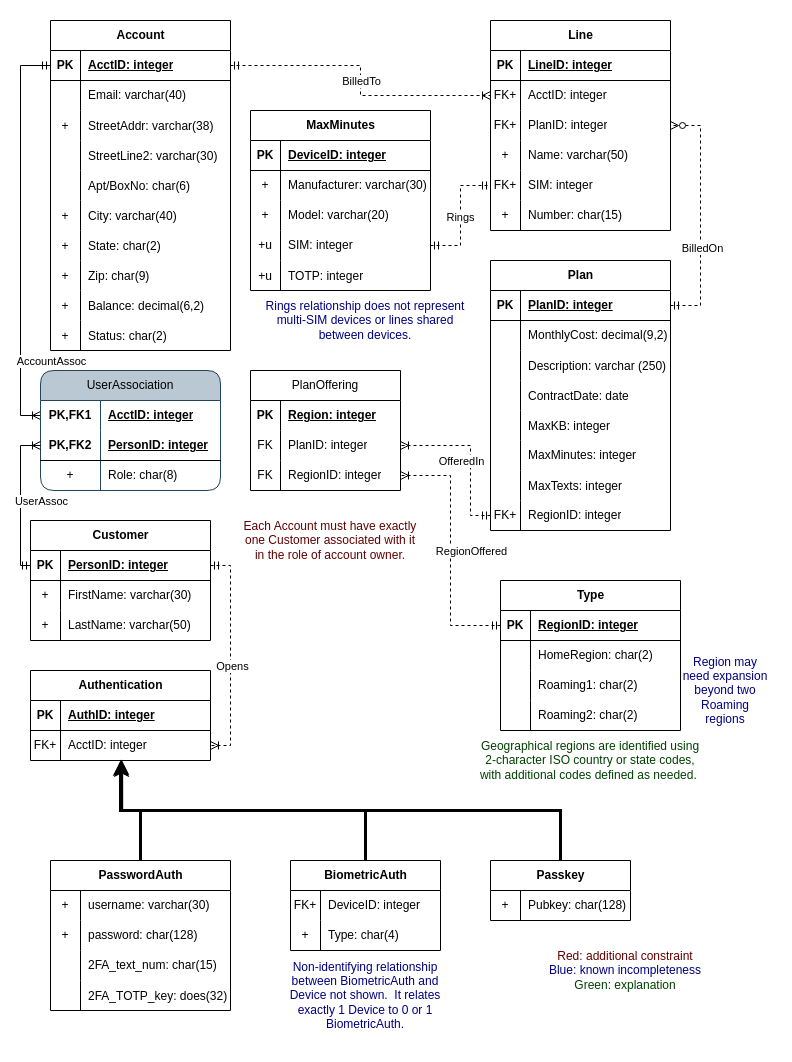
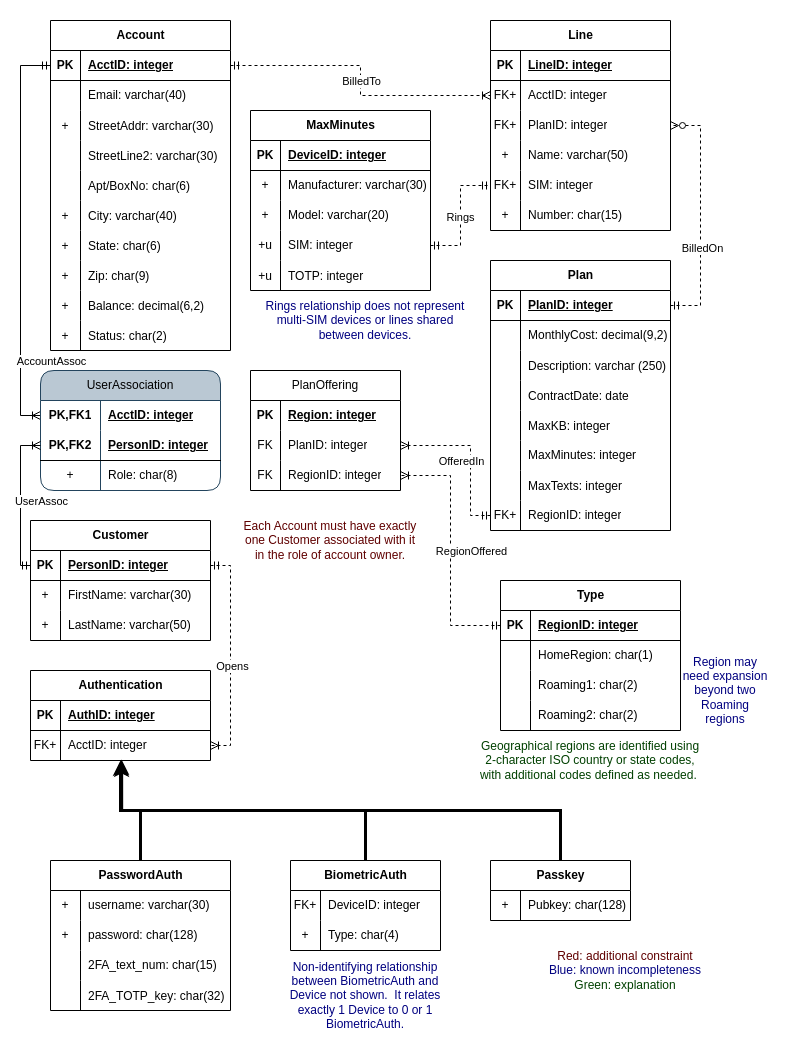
(162, 126) -> (162, 126)
(132, 246) -> (132, 246)
(598, 656) -> (598, 656)
(159, 996) -> (159, 996)
